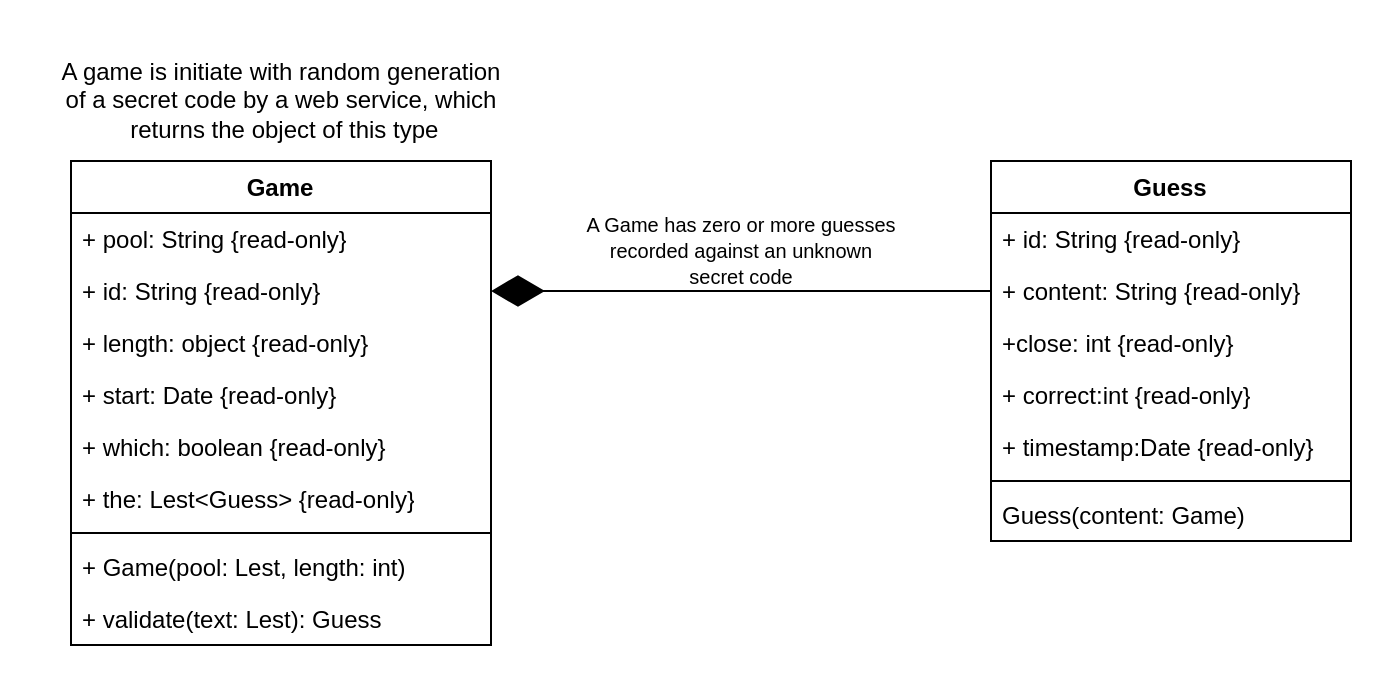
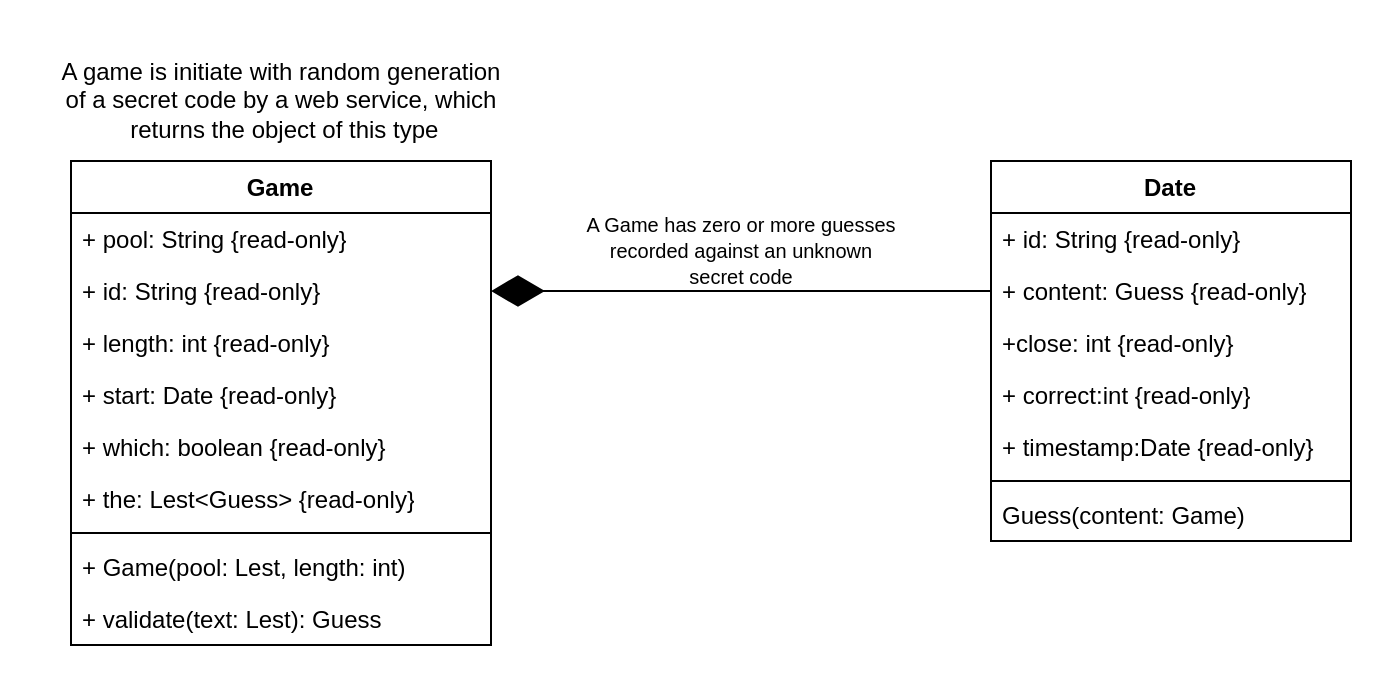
(1171, 189) -> (1171, 189)
(1173, 308) -> (1173, 308)
(256, 345) -> (232, 345)
